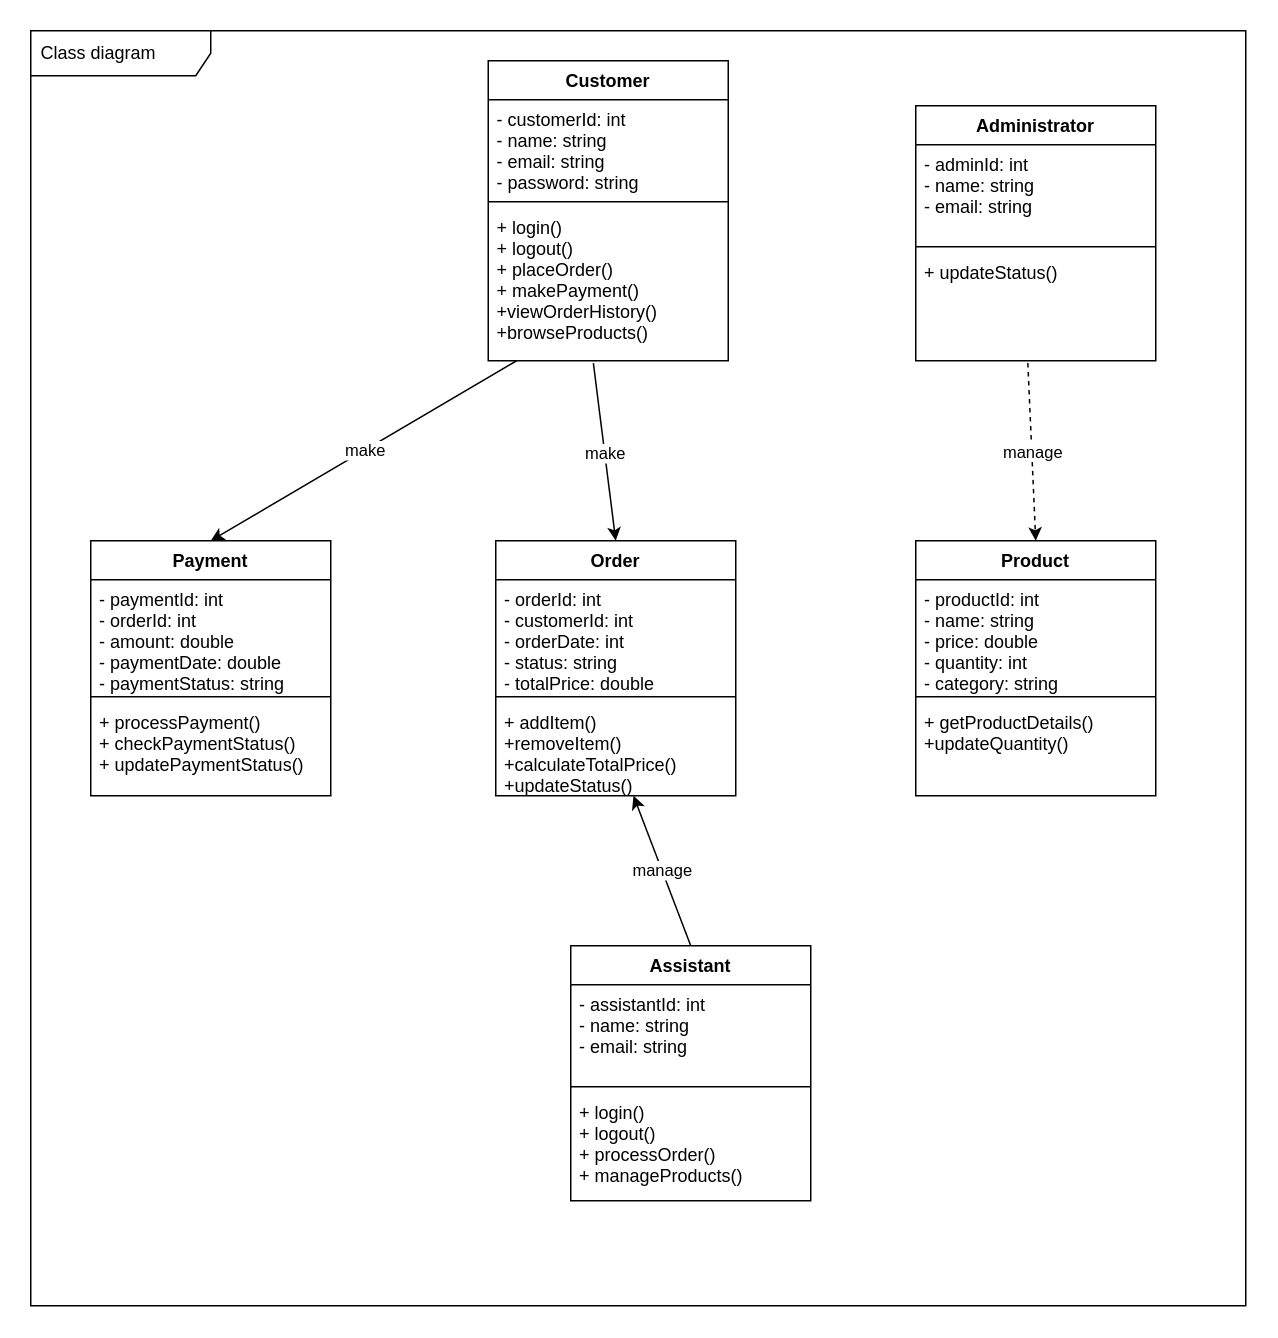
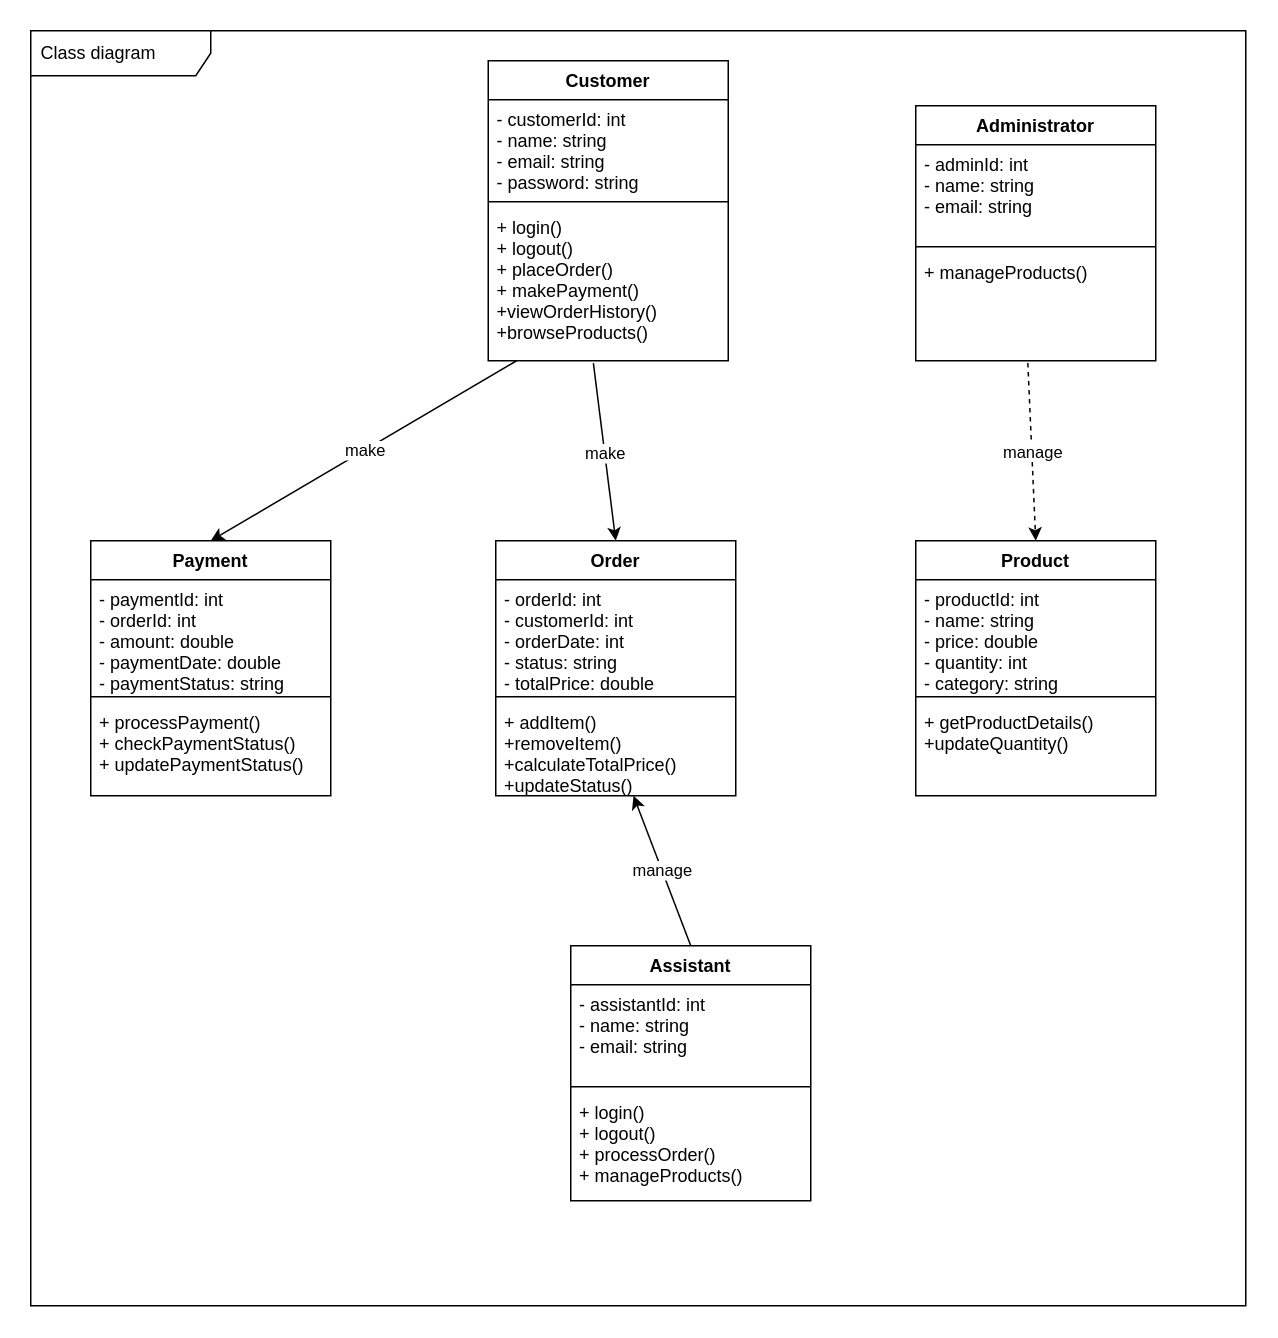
(1002, 273) -> (1012, 273)
